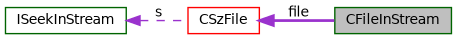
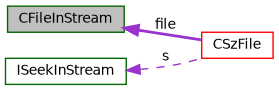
(304, 21) -> (170, 35)
